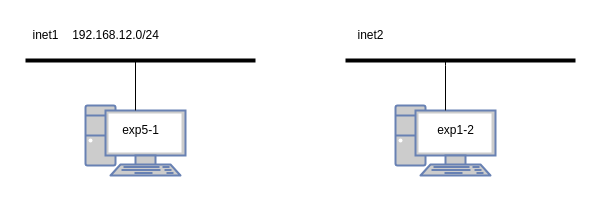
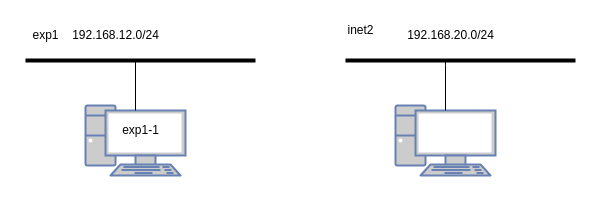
(46, 36) -> (46, 36)
(371, 36) -> (361, 31)
none -> (451, 36)
(141, 131) -> (141, 131)
(456, 131) -> none
